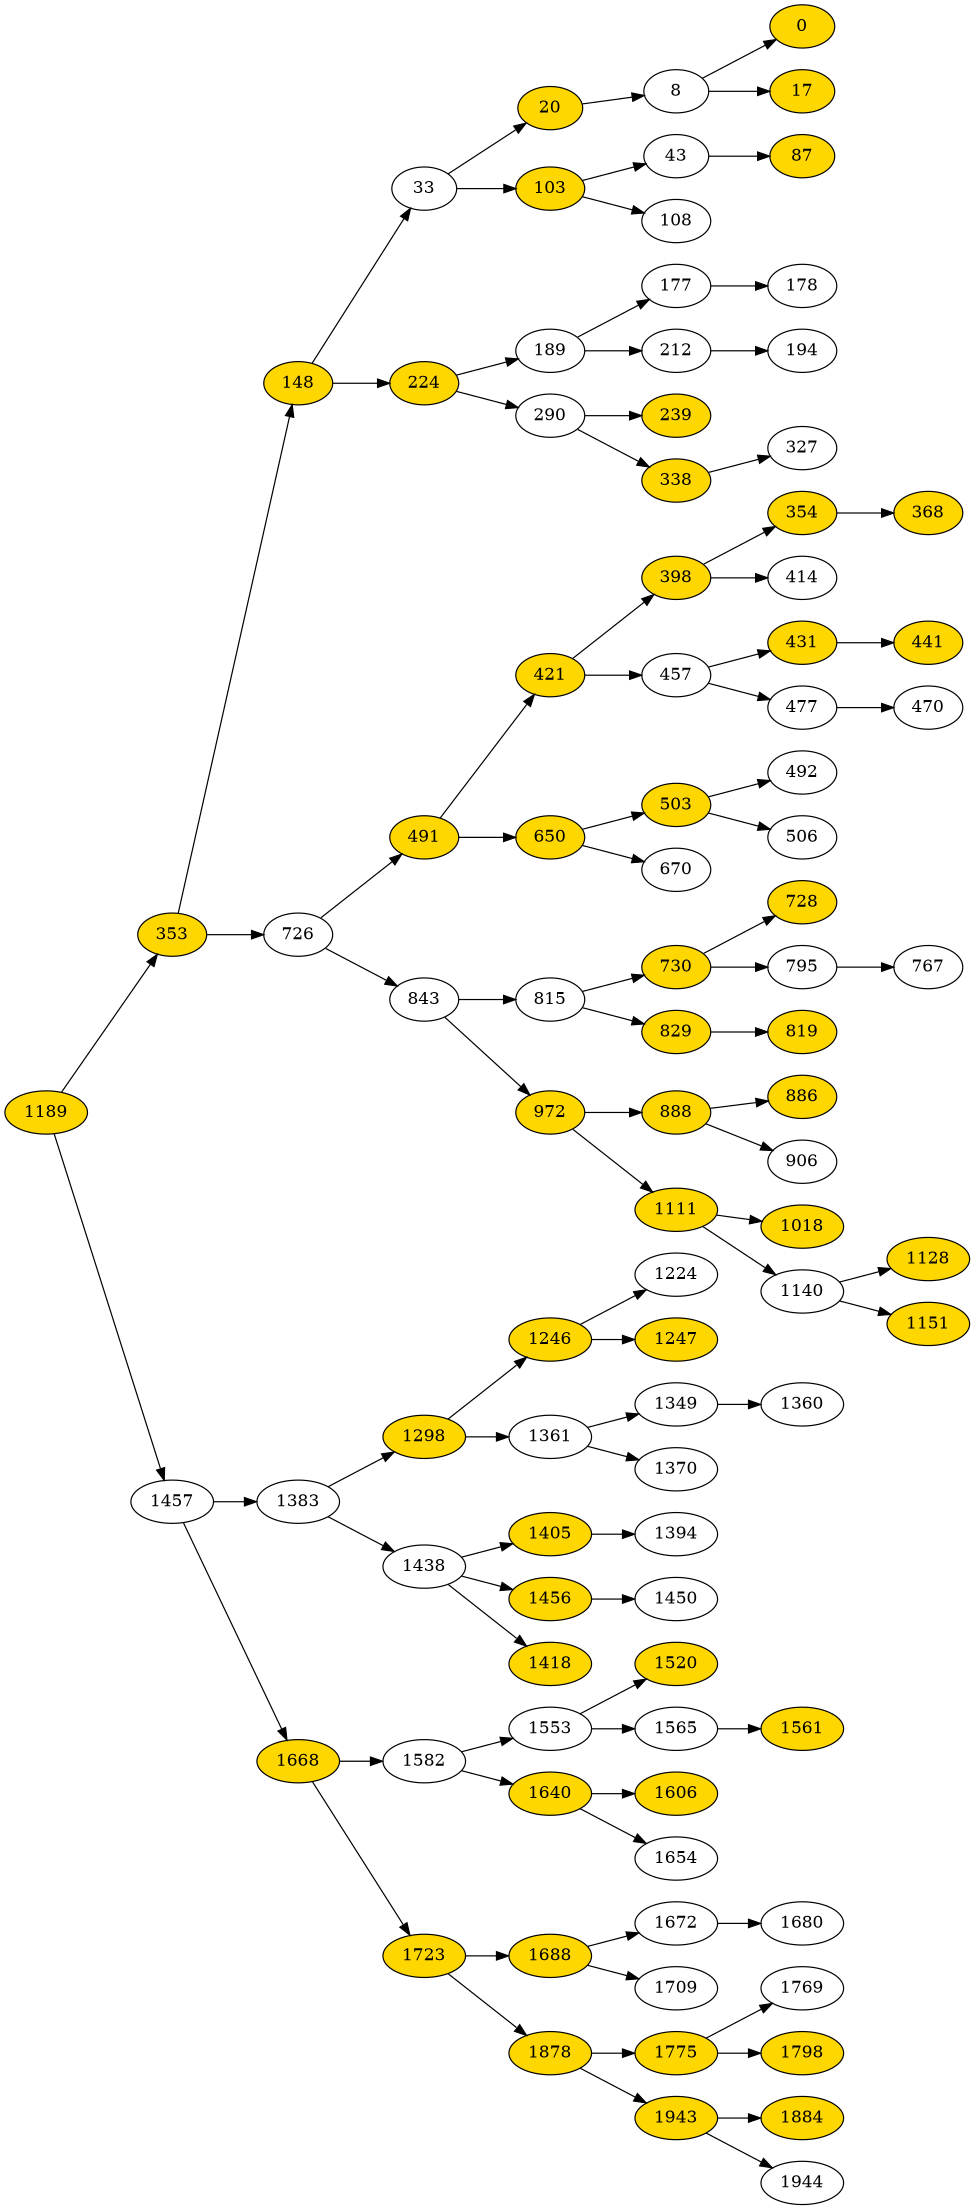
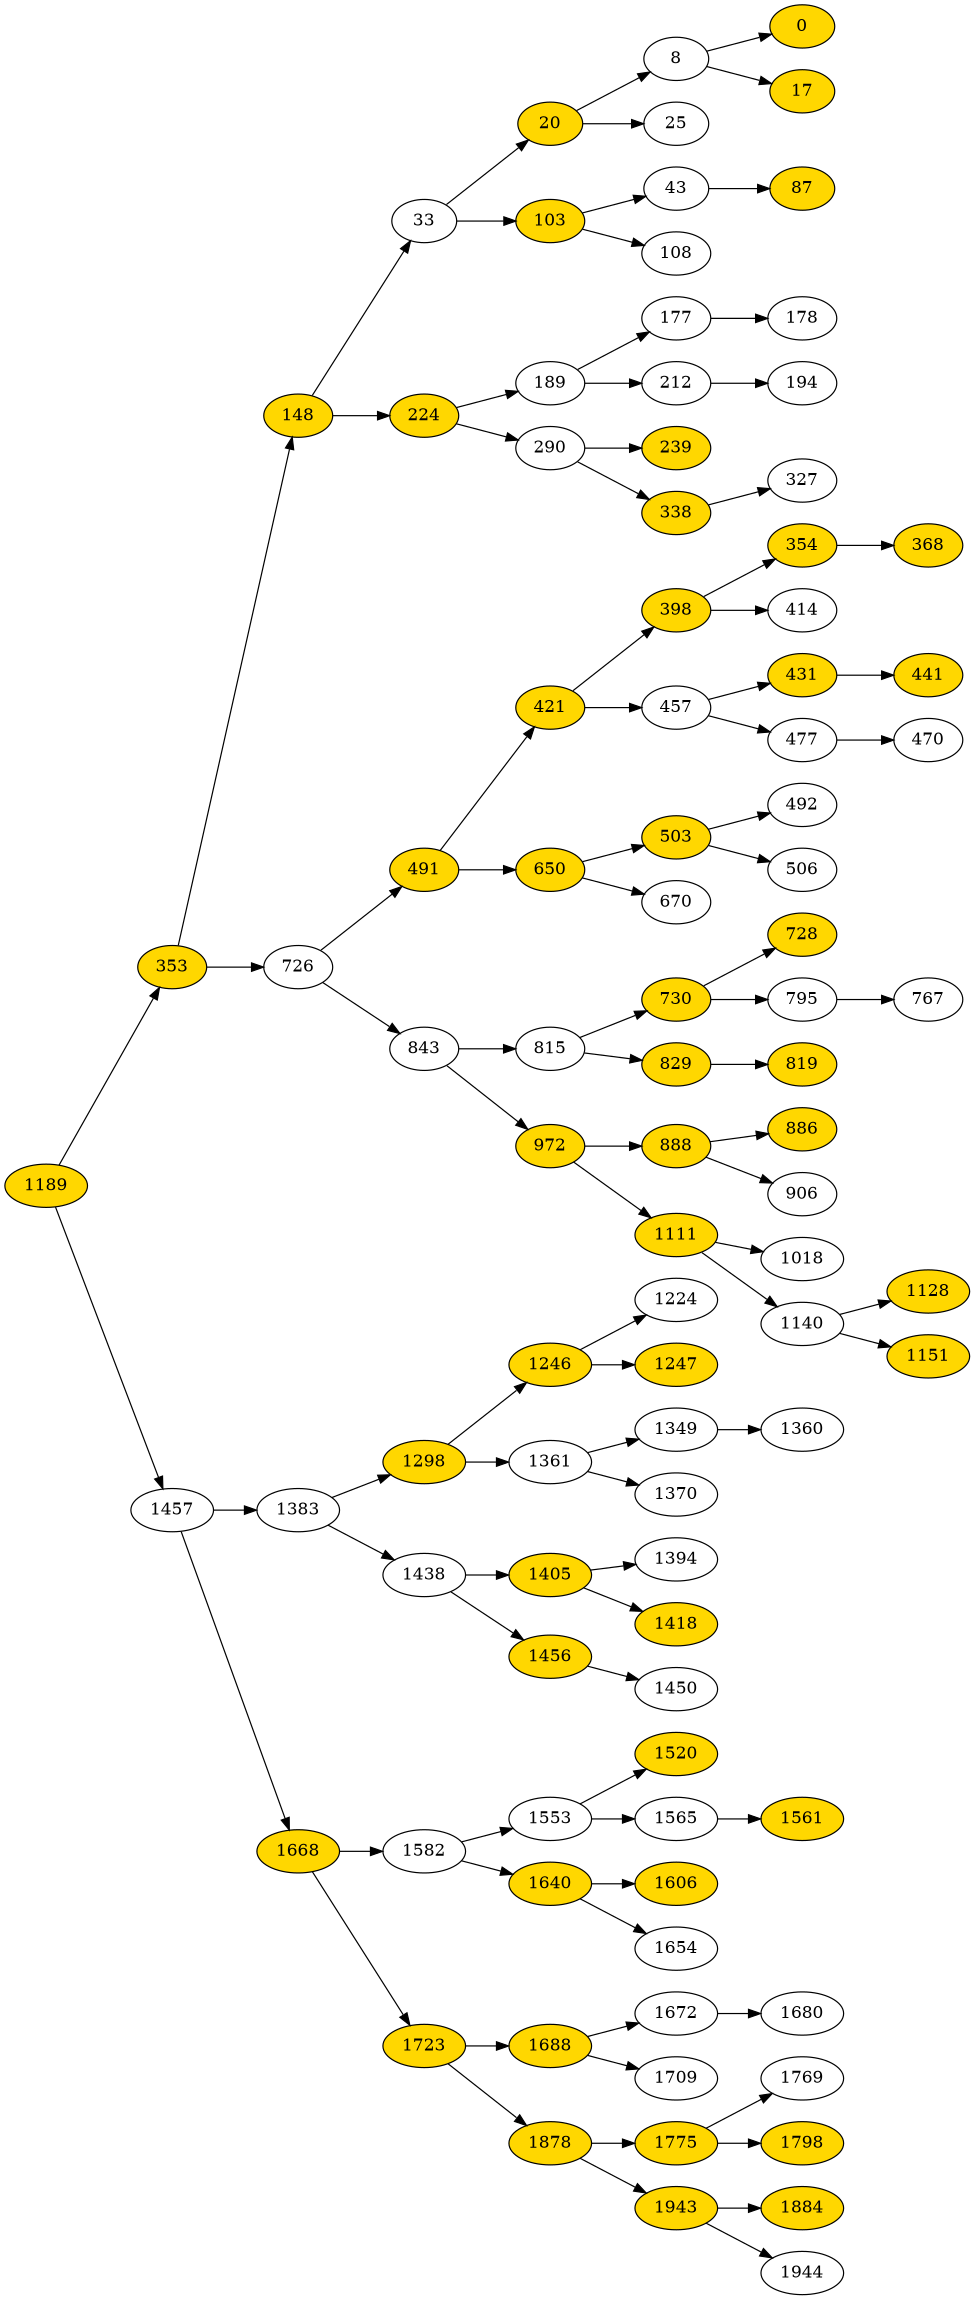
none -> (676, 124)
(802, 1227) -> (802, 1259)
(482, 1611) -> (607, 1597)
